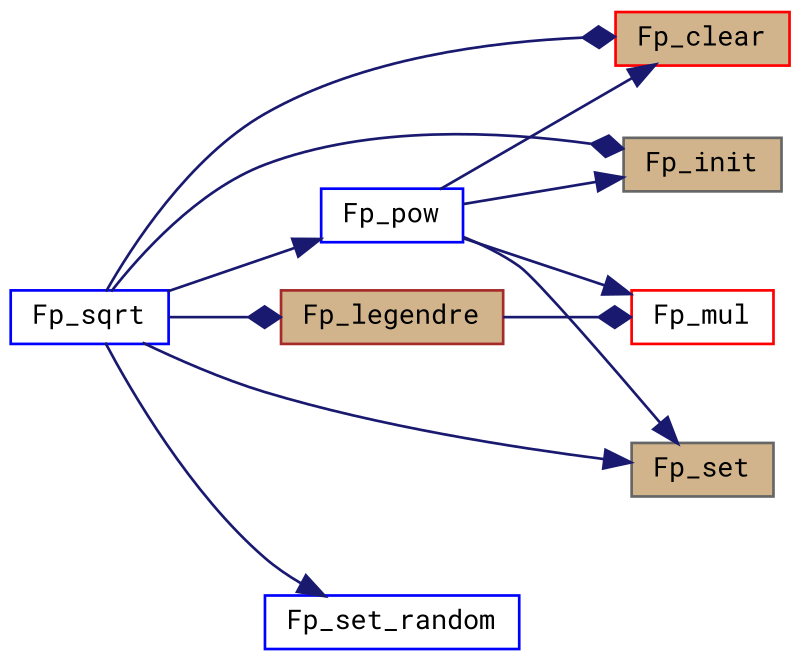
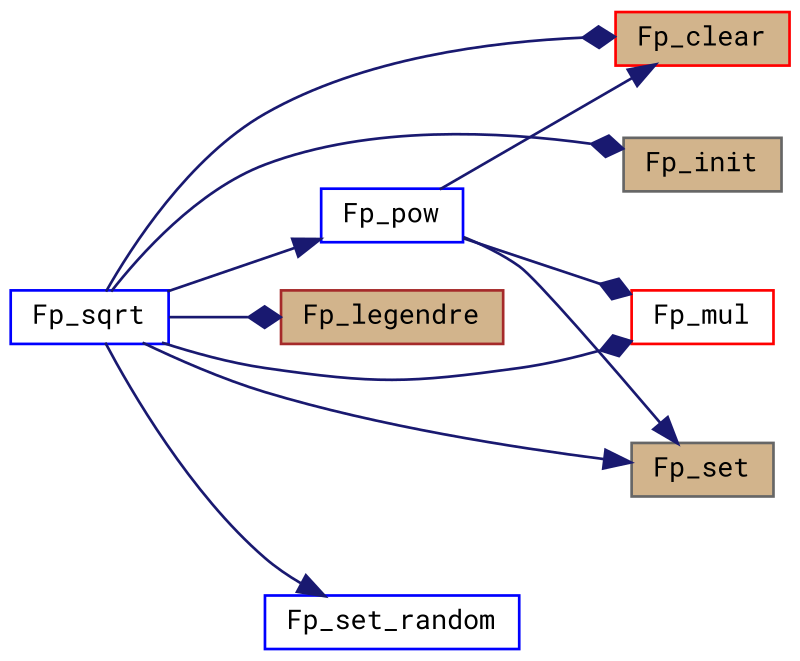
(530, 193) -> none
(541, 264) -> (541, 264)
(546, 317) -> (380, 380)
